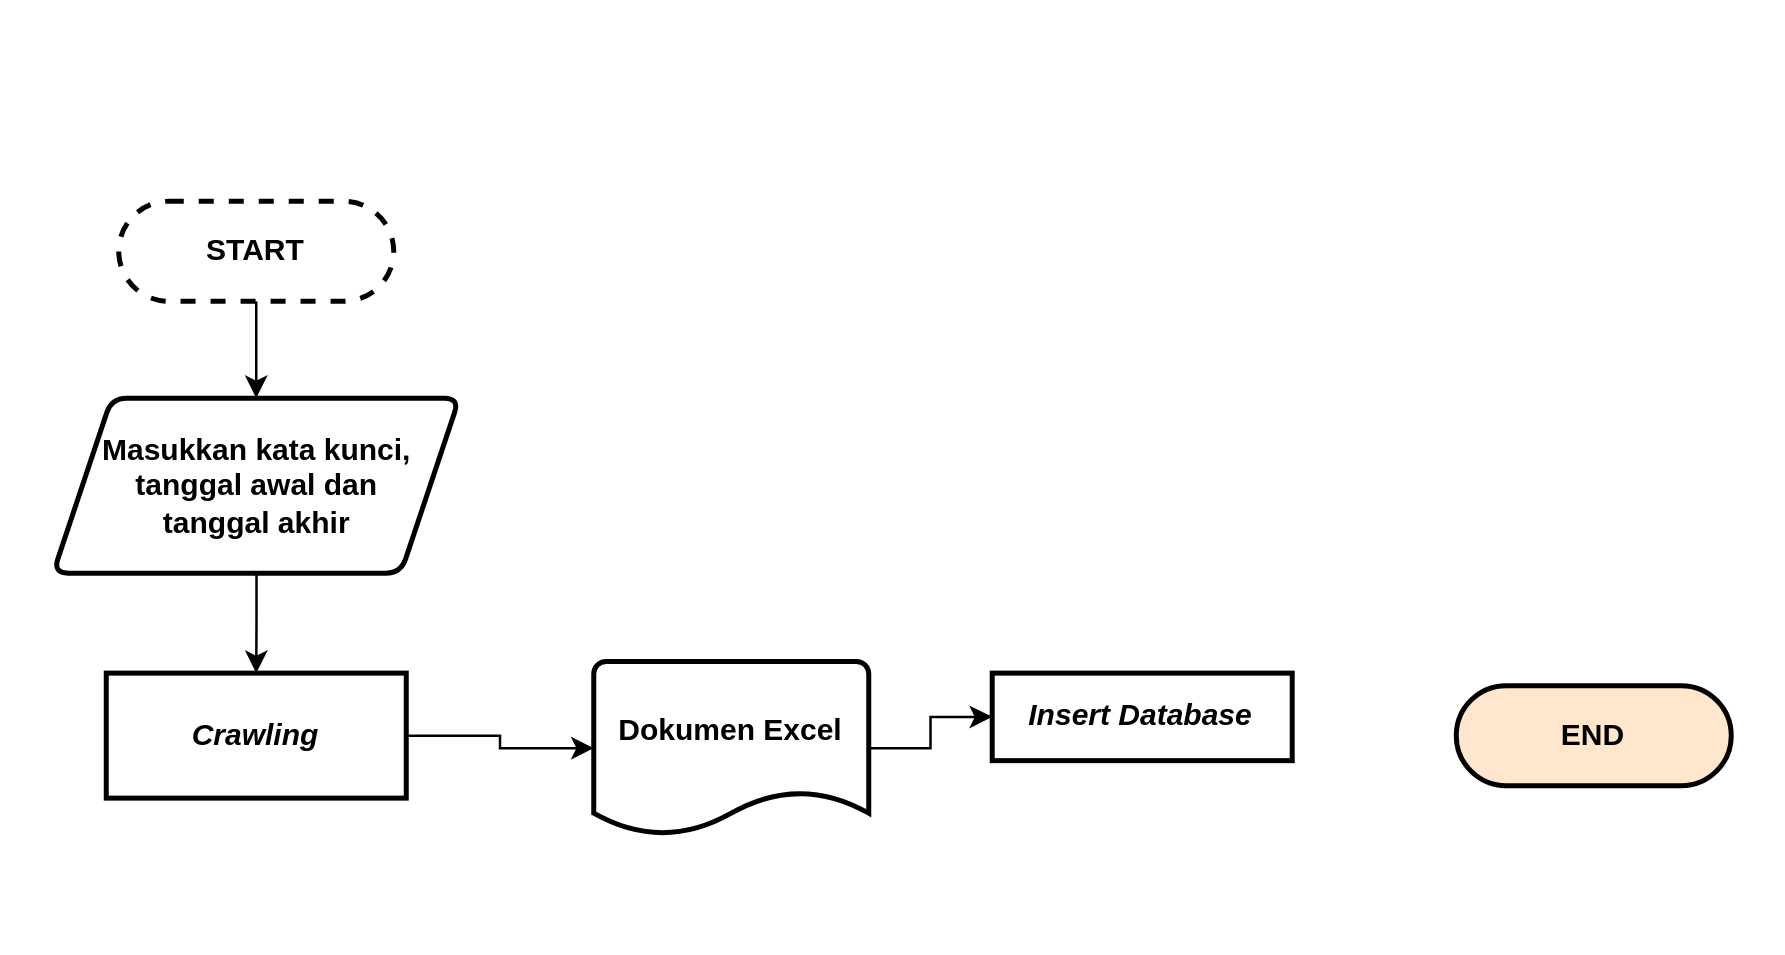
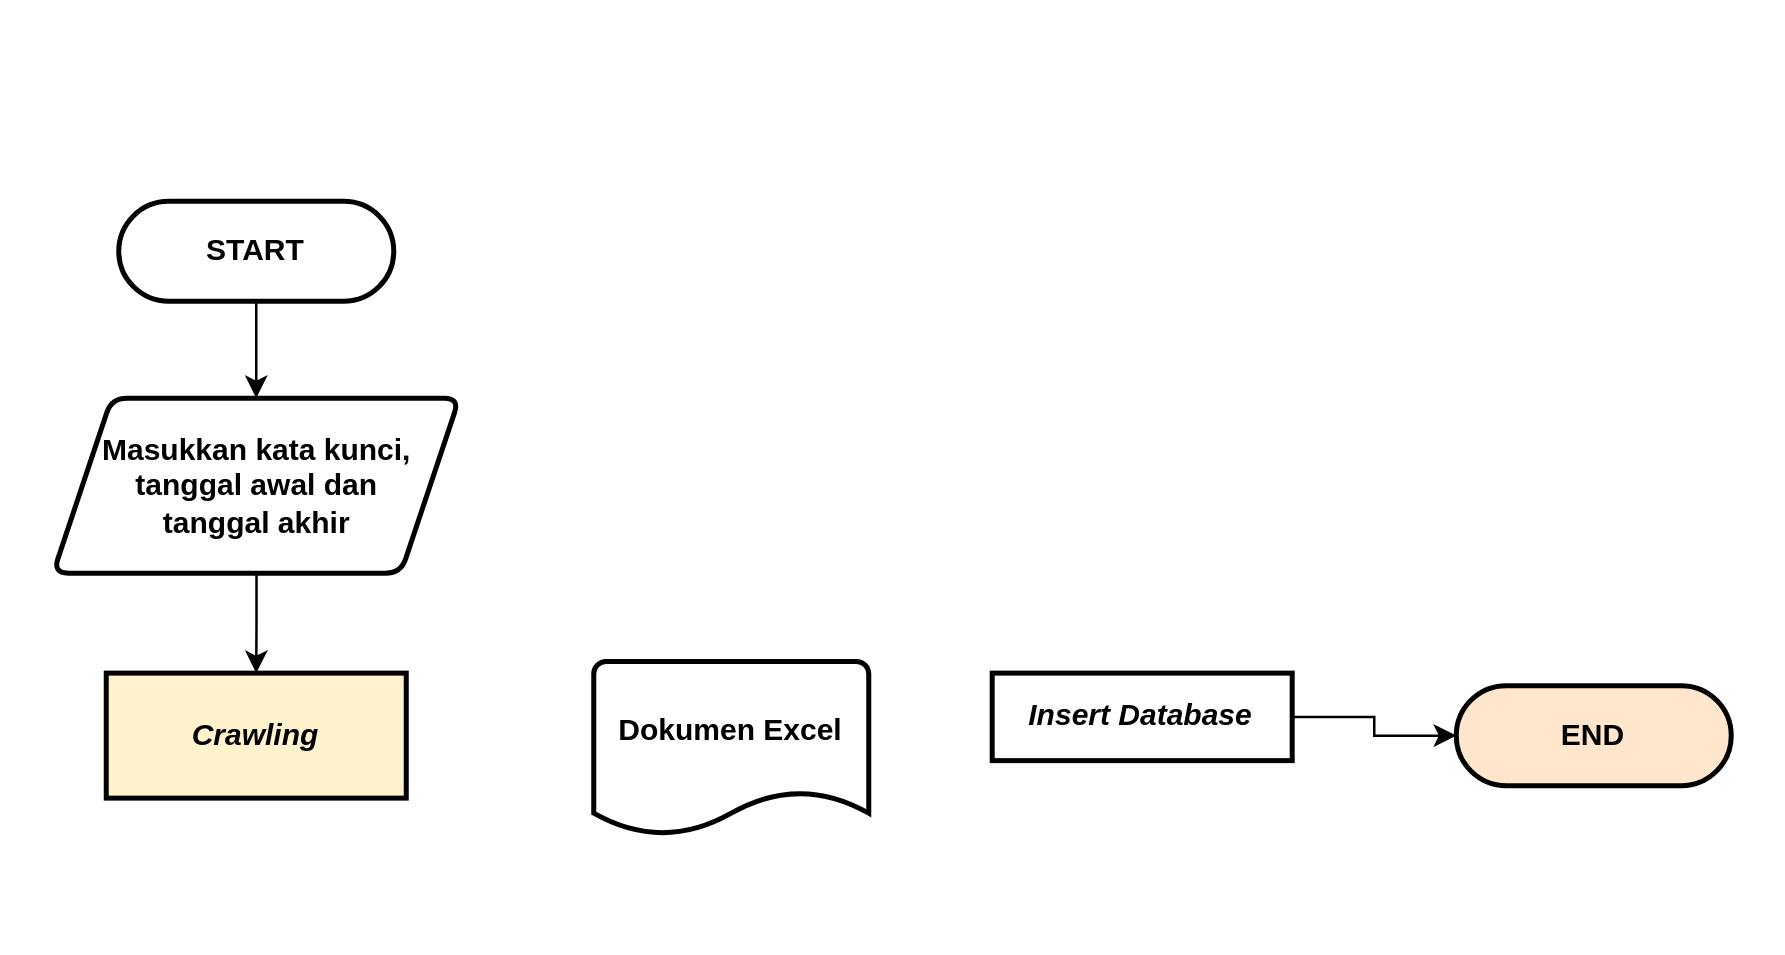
(256, 251) -> (256, 251)
none -> (1374, 718)
(256, 736) -> (256, 736)
(498, 736) -> none
(931, 741) -> none
